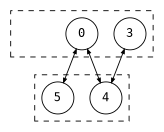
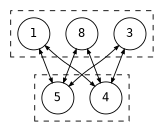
none -> (34, 34)
(82, 34) -> (82, 34)
none -> (94, 66)
